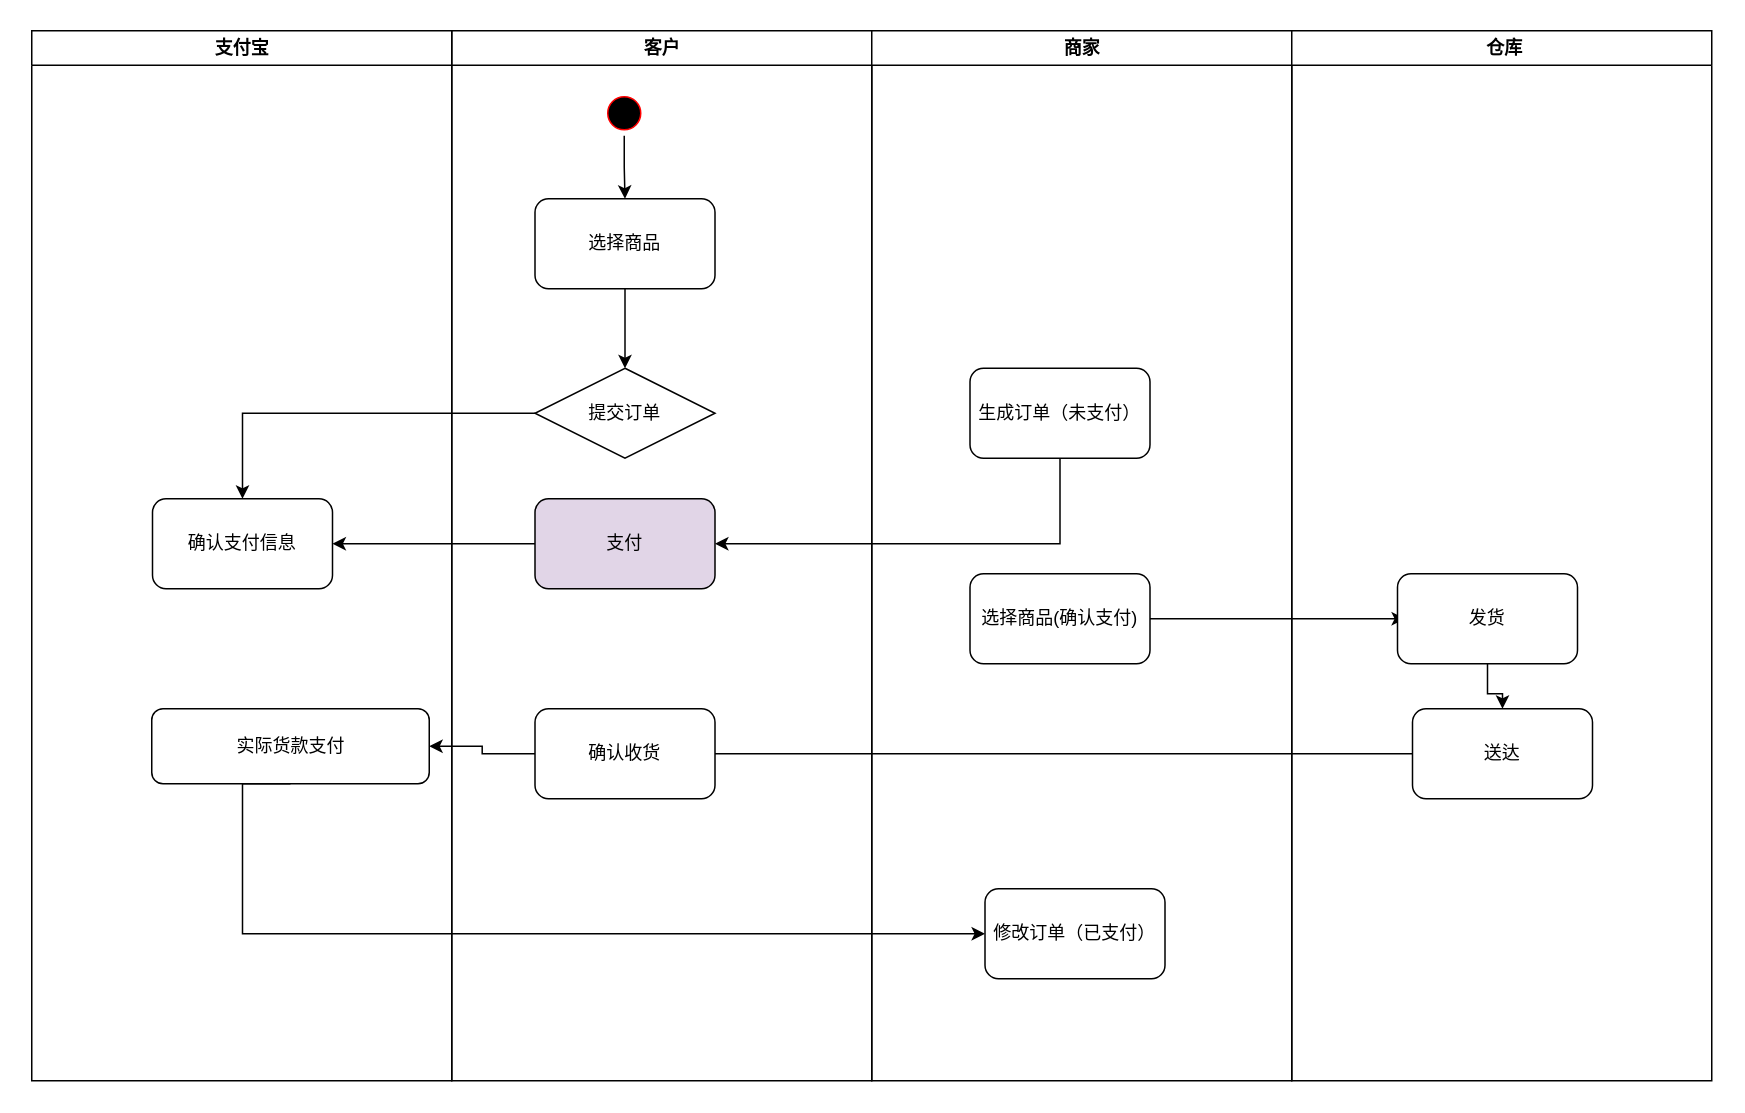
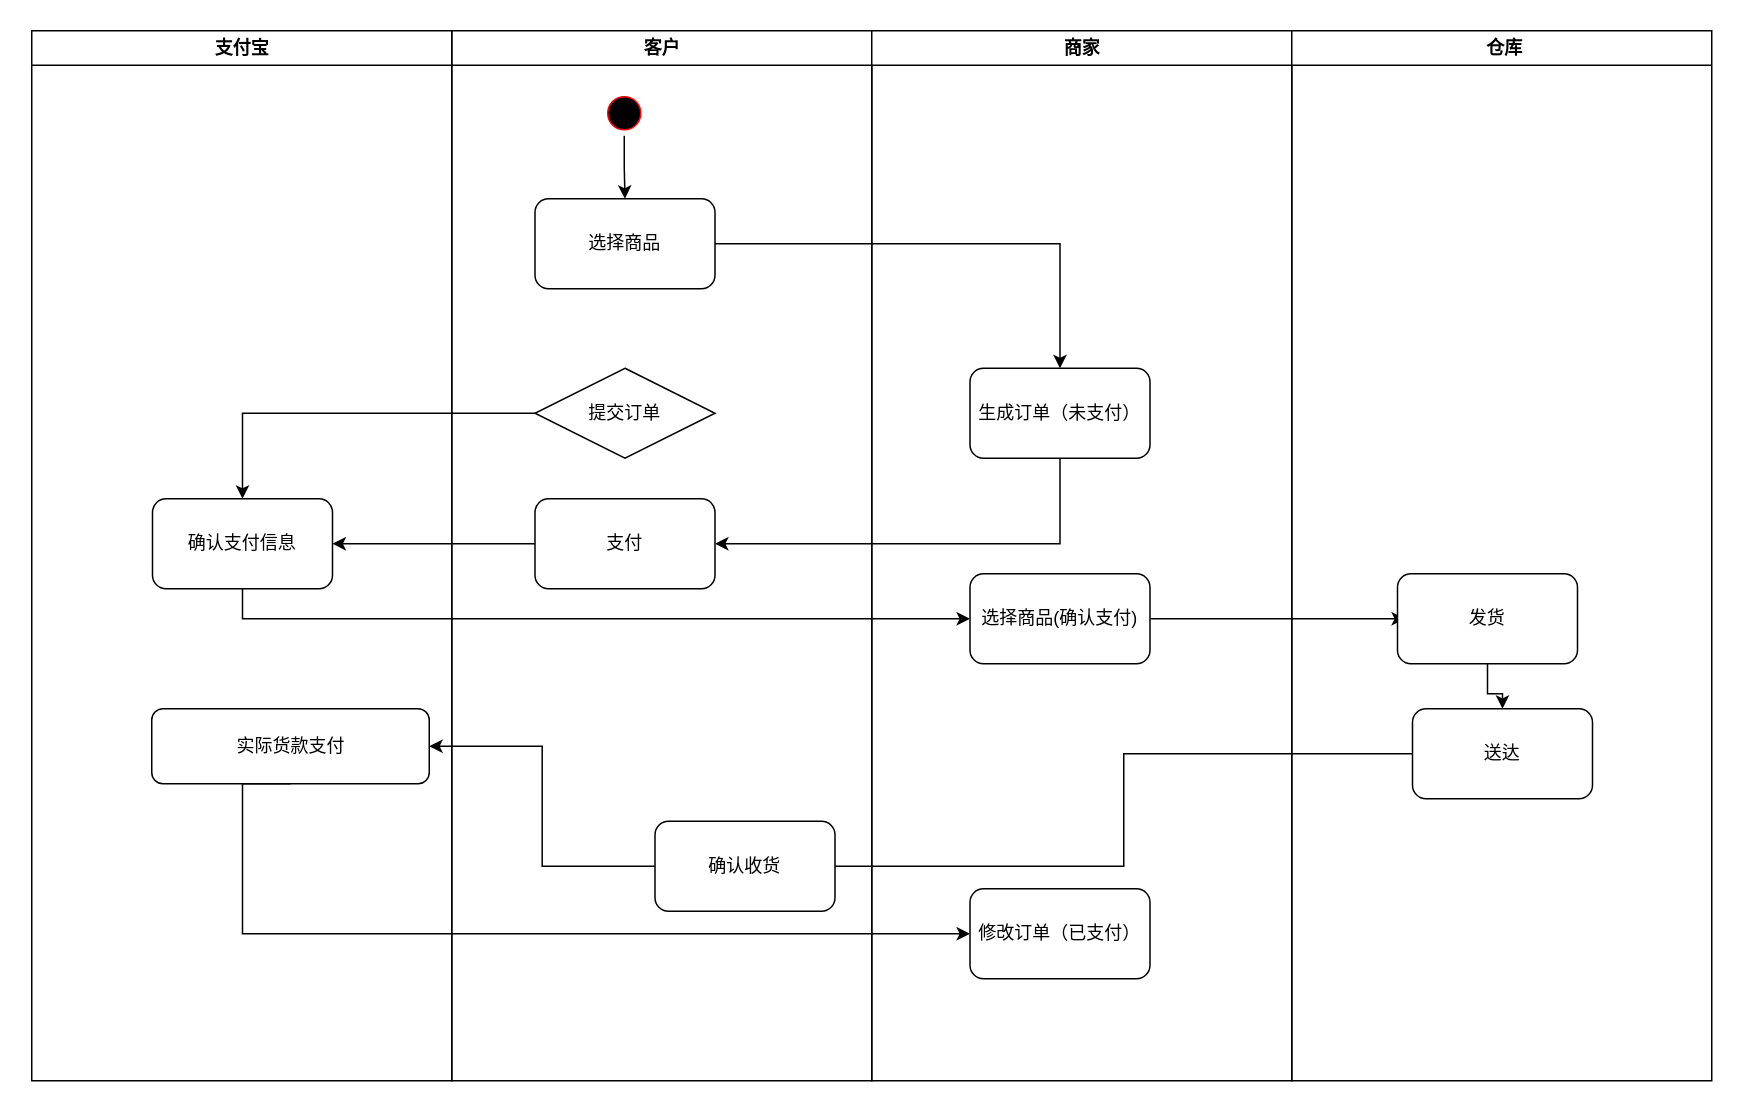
(625, 323) -> (944, 244)
(625, 544) -> (625, 544)
none -> (586, 619)
(625, 754) -> (745, 866)
(1075, 934) -> (1060, 934)
